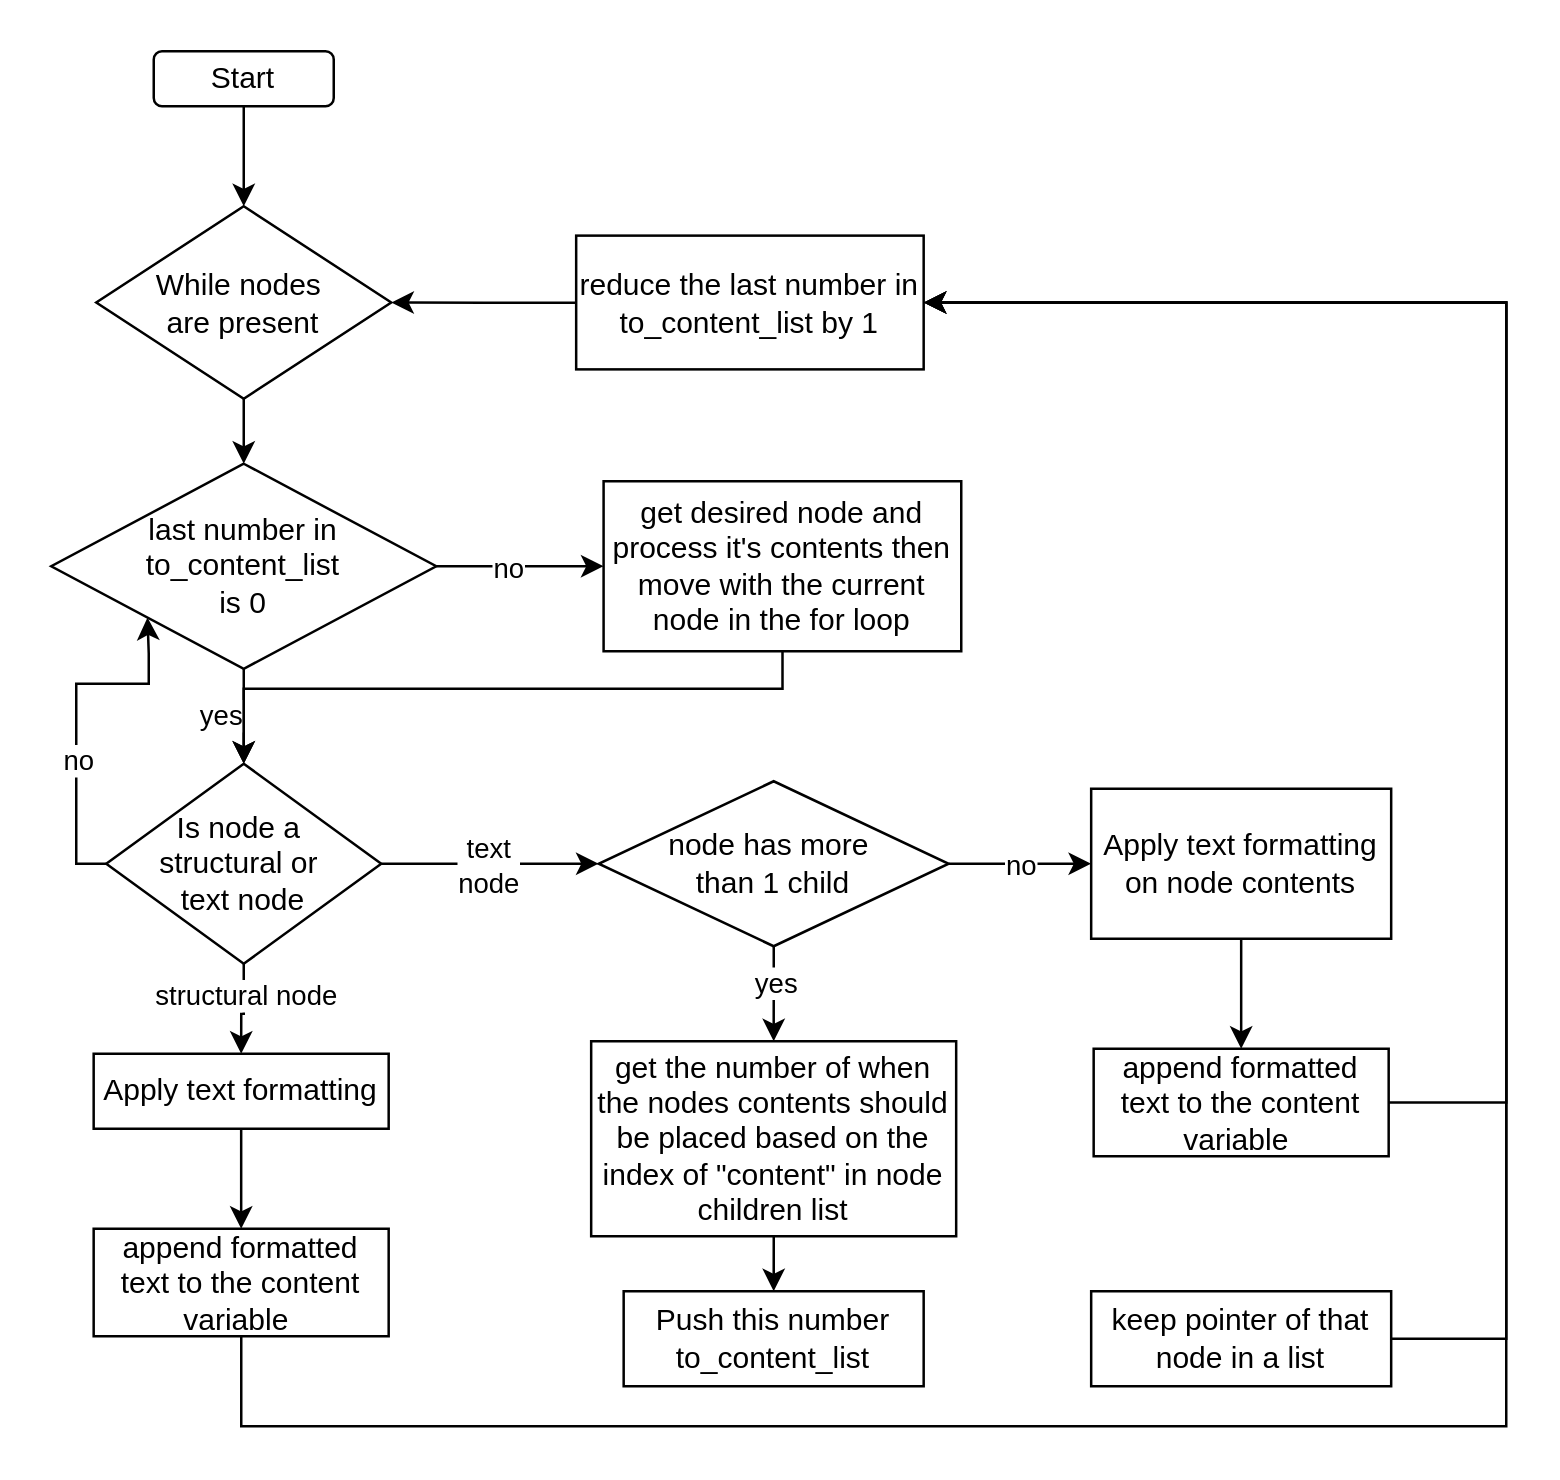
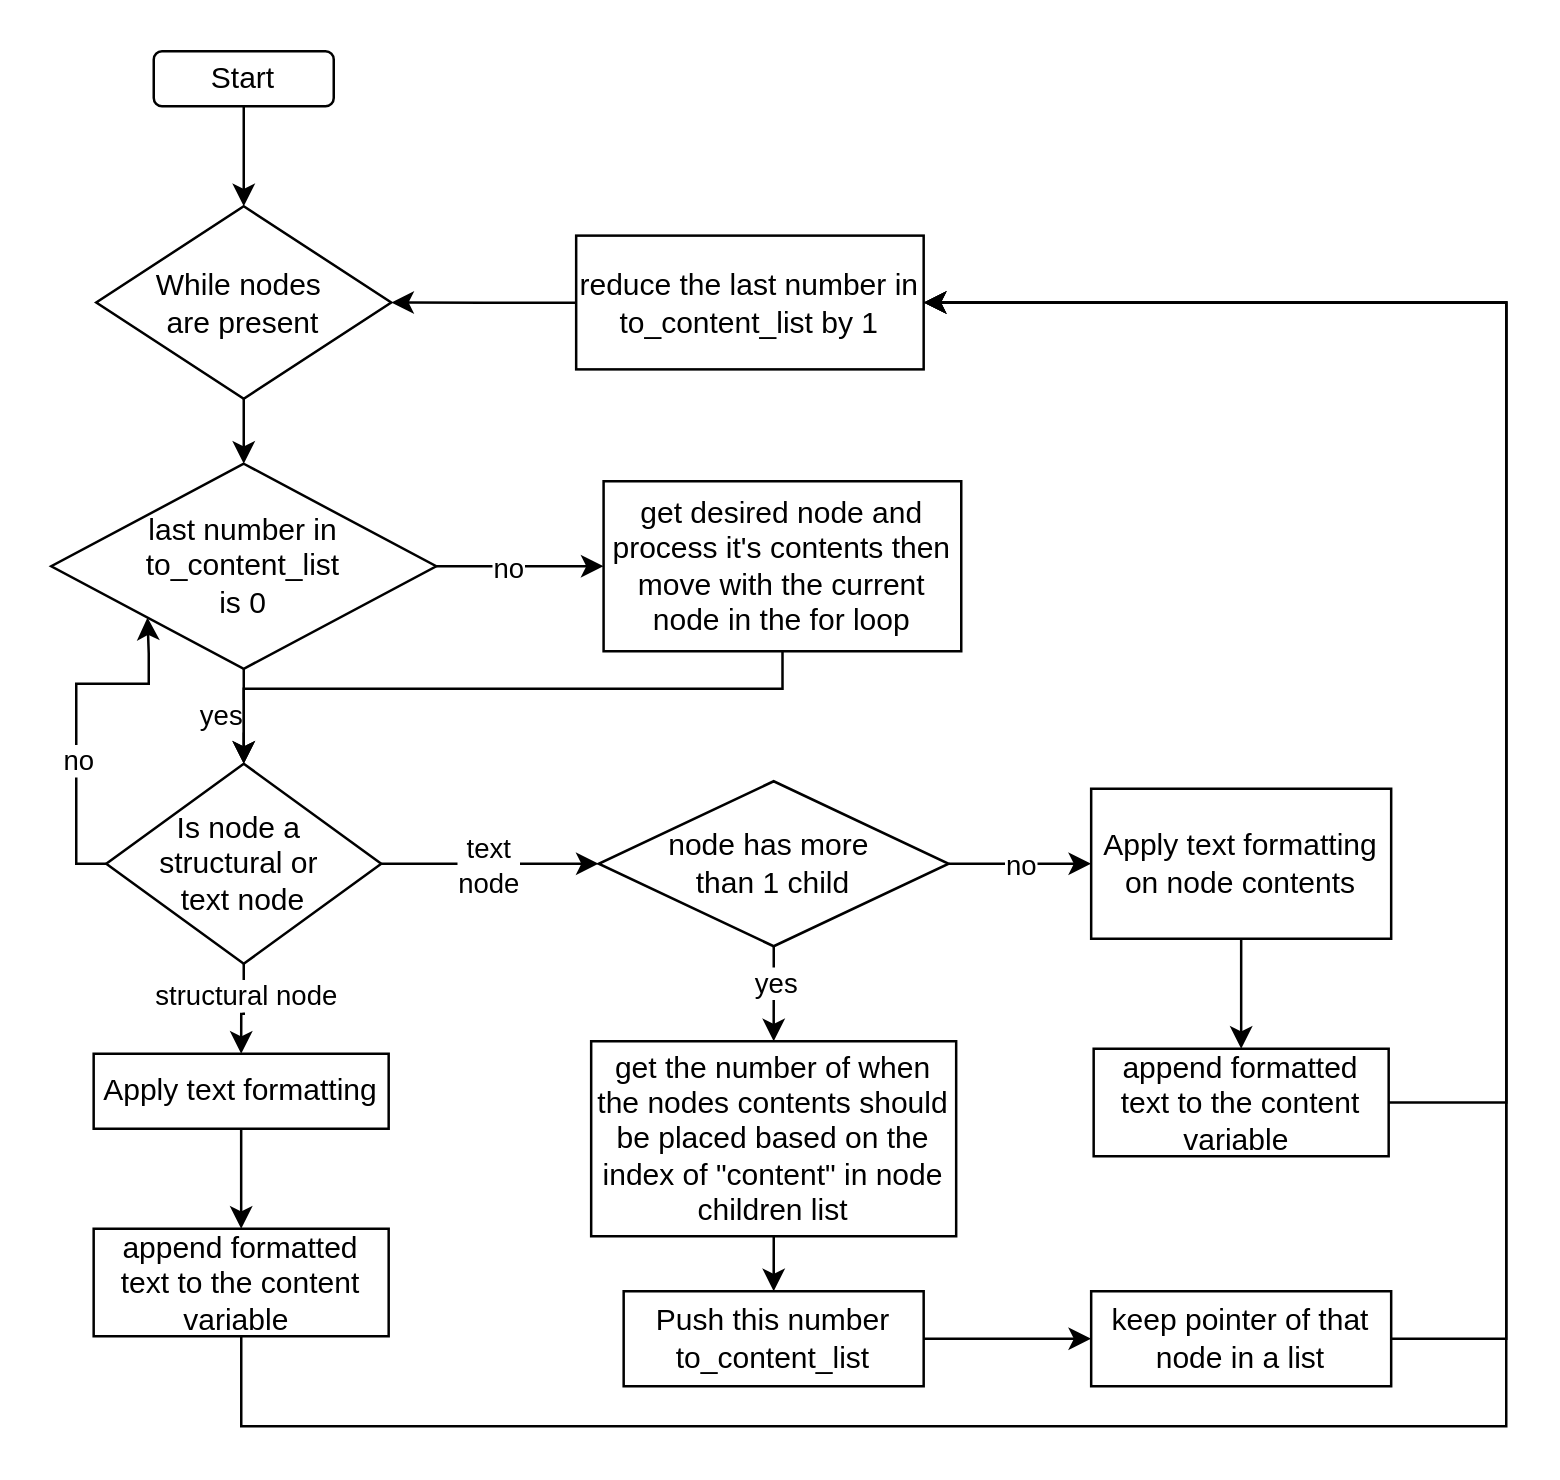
none -> (999, 1339)
